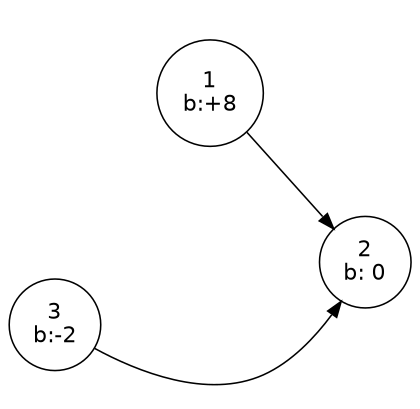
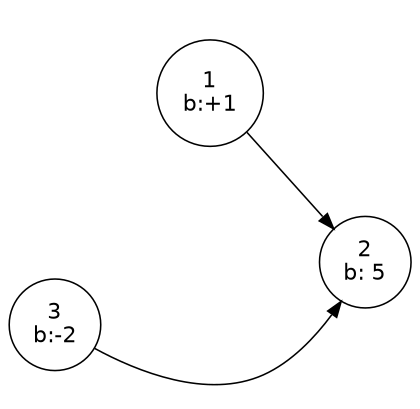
(210, 93) -> (210, 93)
(365, 262) -> (365, 262)
